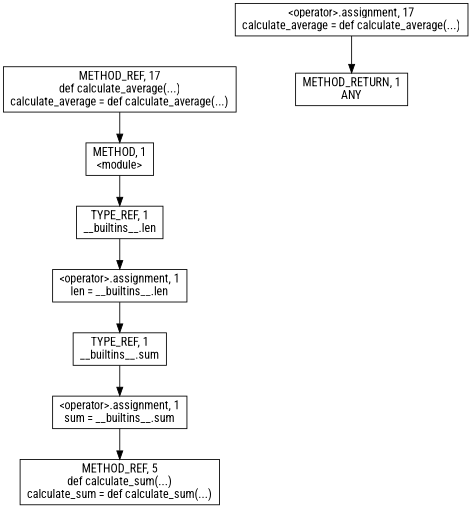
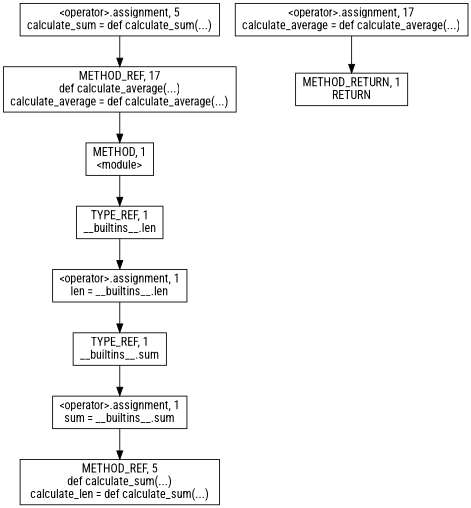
none -> (120, 20)
(352, 95) -> (352, 95)
(120, 495) -> (120, 495)
